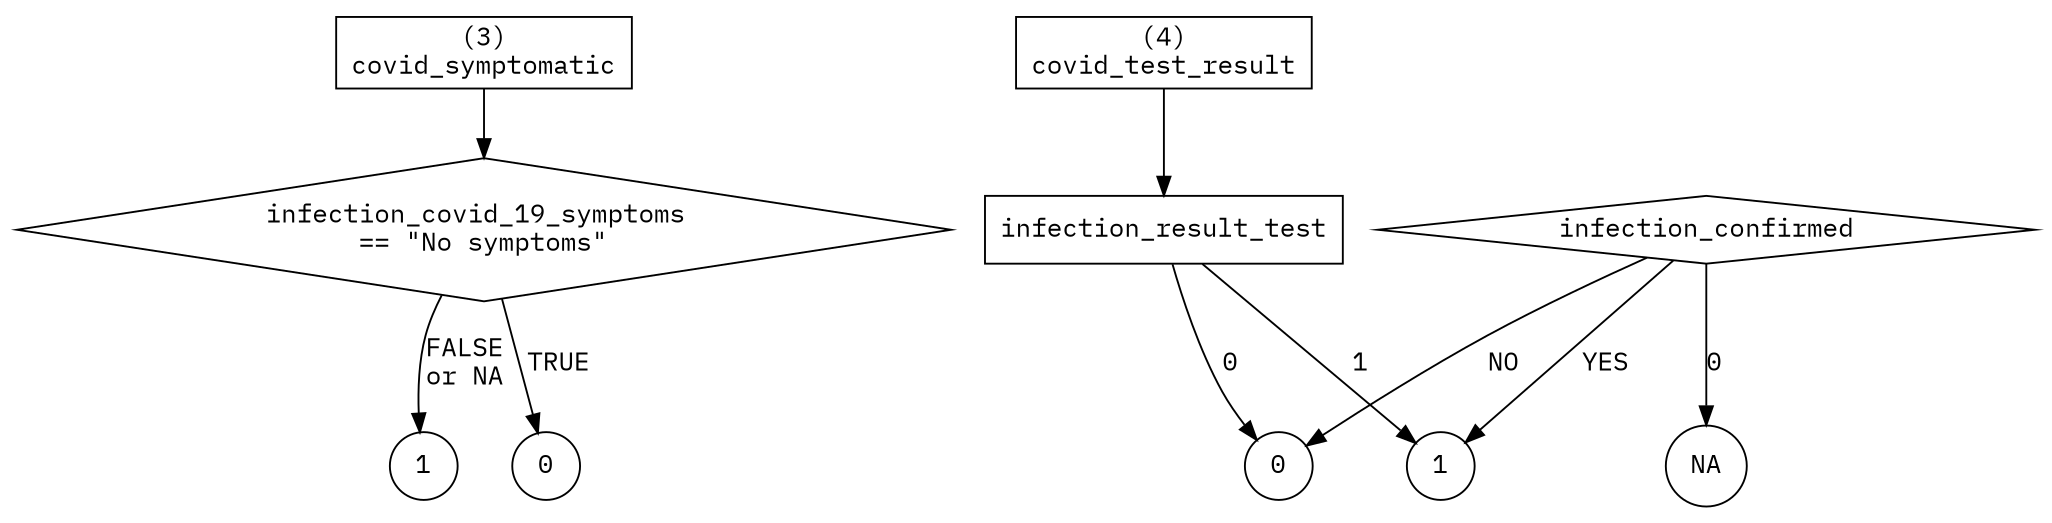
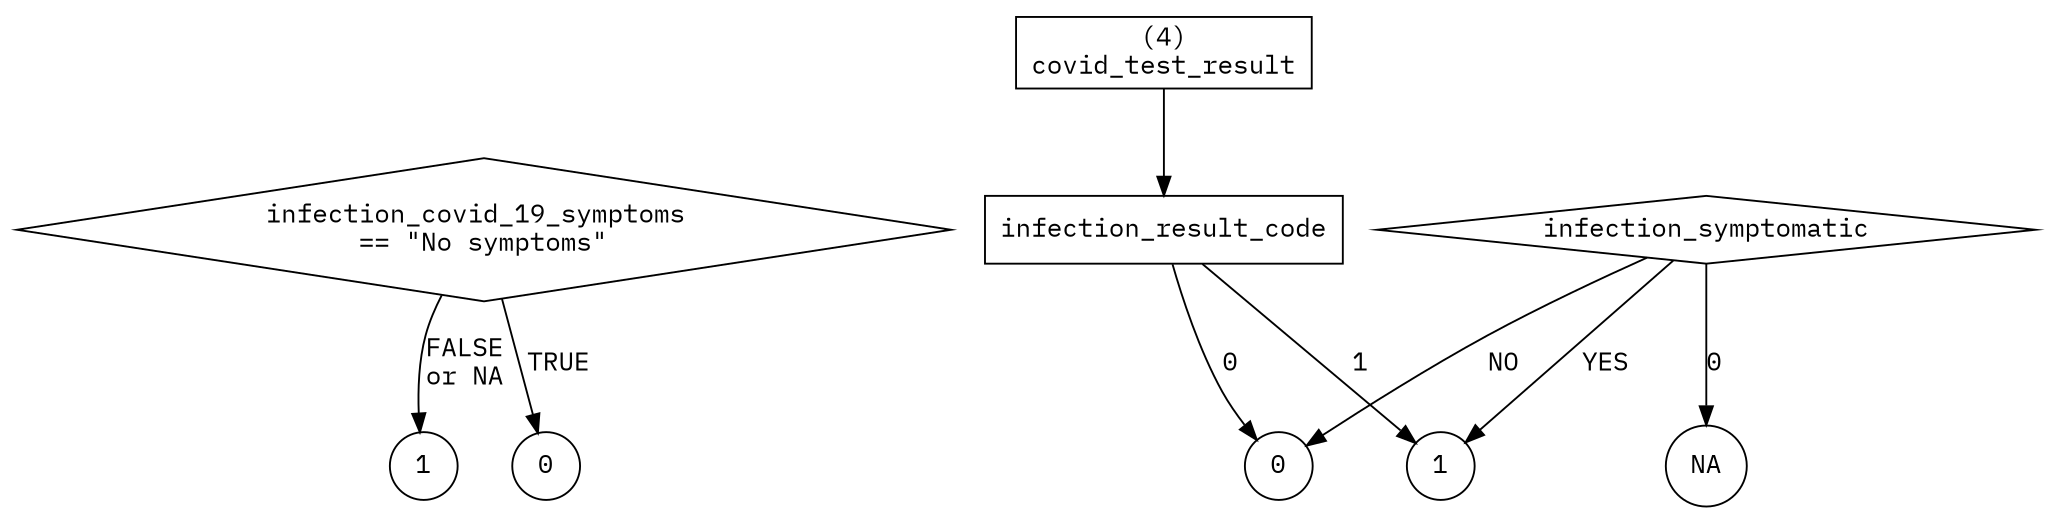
(484, 53) -> none
(1164, 230) -> (1164, 230)
(1706, 230) -> (1706, 230)
